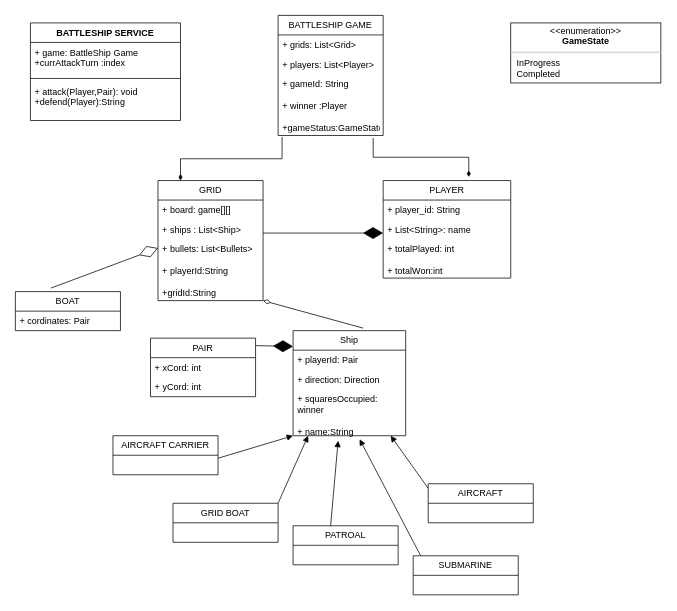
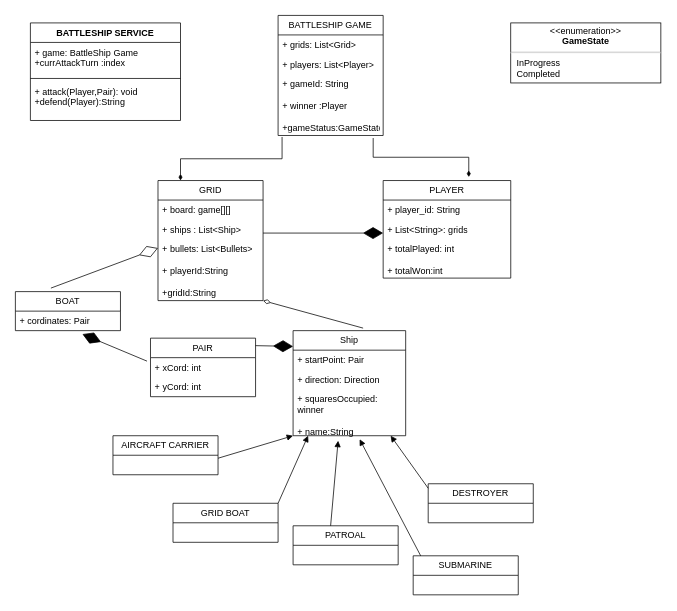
(432, 230) -> (433, 230)
none -> (124, 351)
(332, 361) -> (337, 361)
(480, 493) -> (480, 493)
